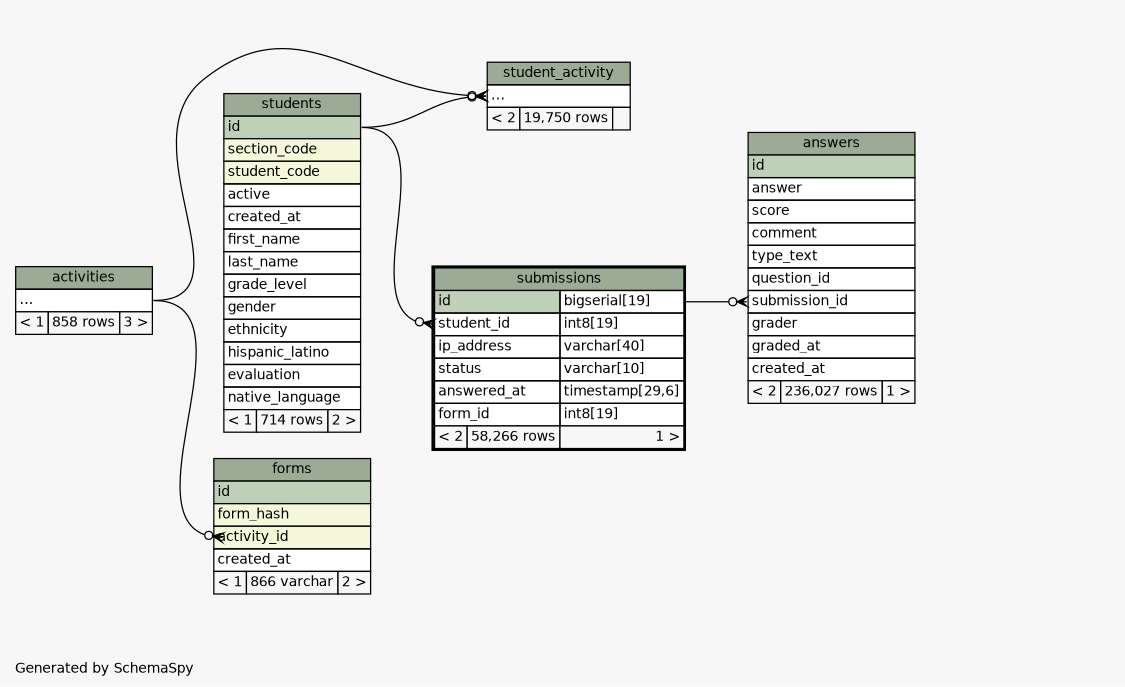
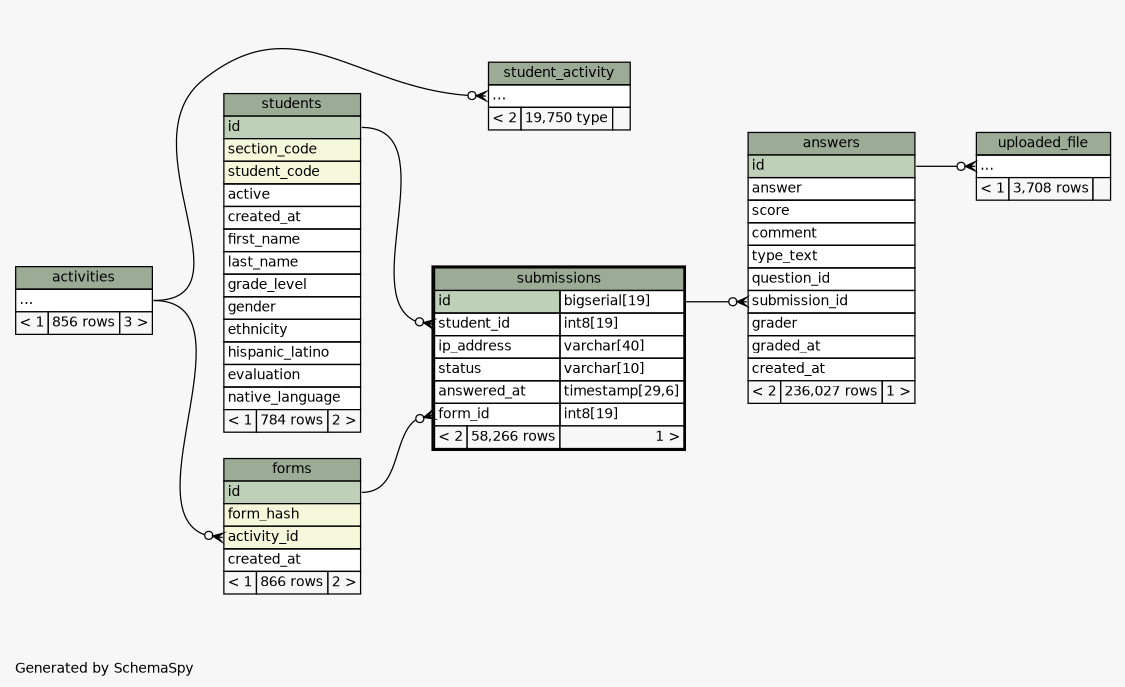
(416, 116) -> none
(566, 118) -> (567, 118)
none -> (1043, 166)
(84, 322) -> (84, 322)
(292, 420) -> (292, 420)
none -> (395, 462)
(292, 582) -> (292, 582)
